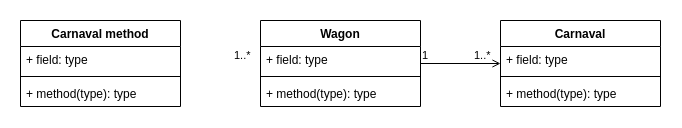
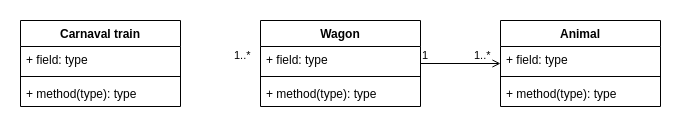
(100, 34) -> (100, 34)
(580, 34) -> (580, 34)
